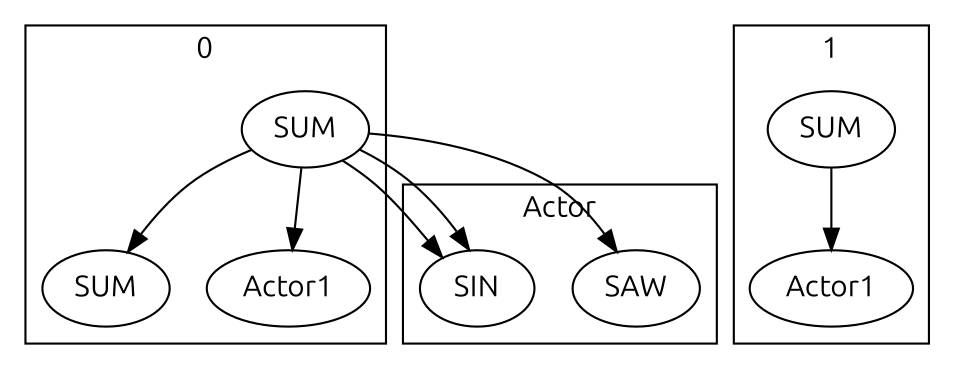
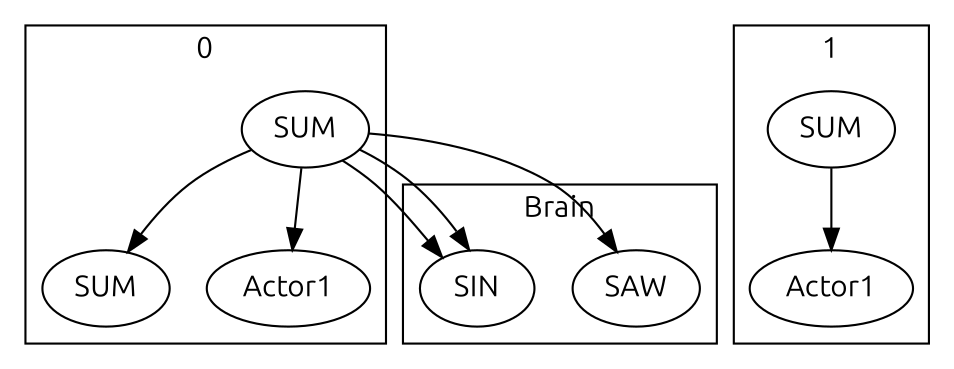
(560, 209) -> (560, 209)
